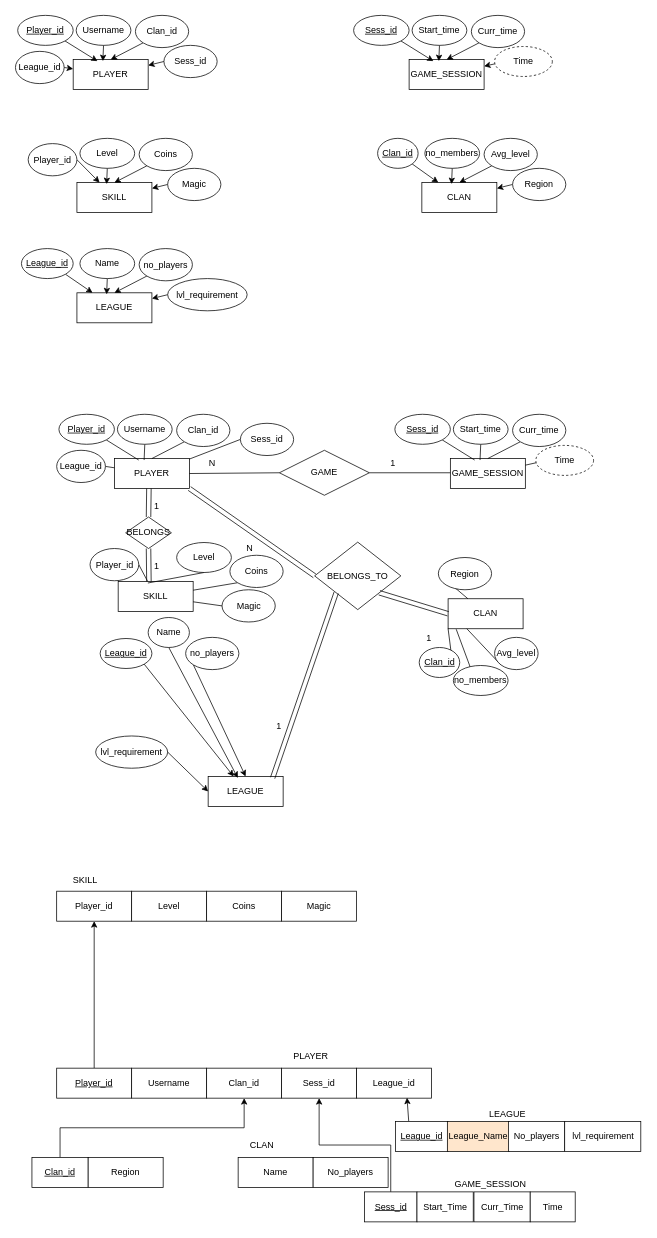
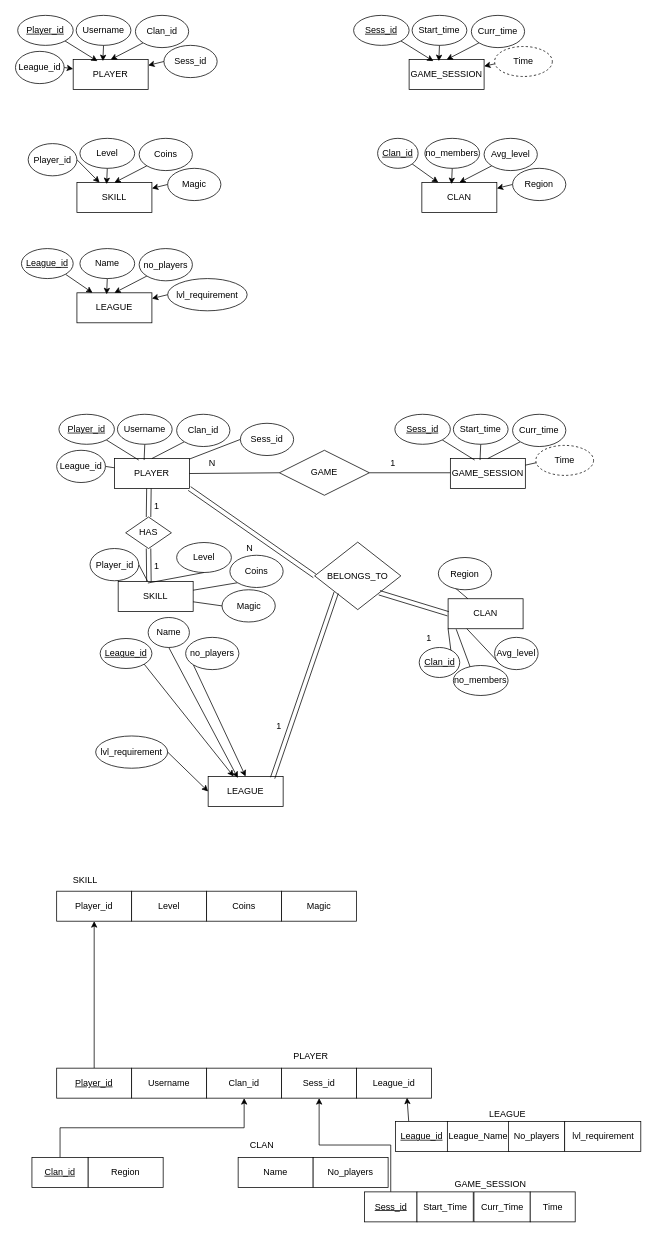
(149, 533) -> (149, 533)
(479, 1137) -> (479, 1137)
